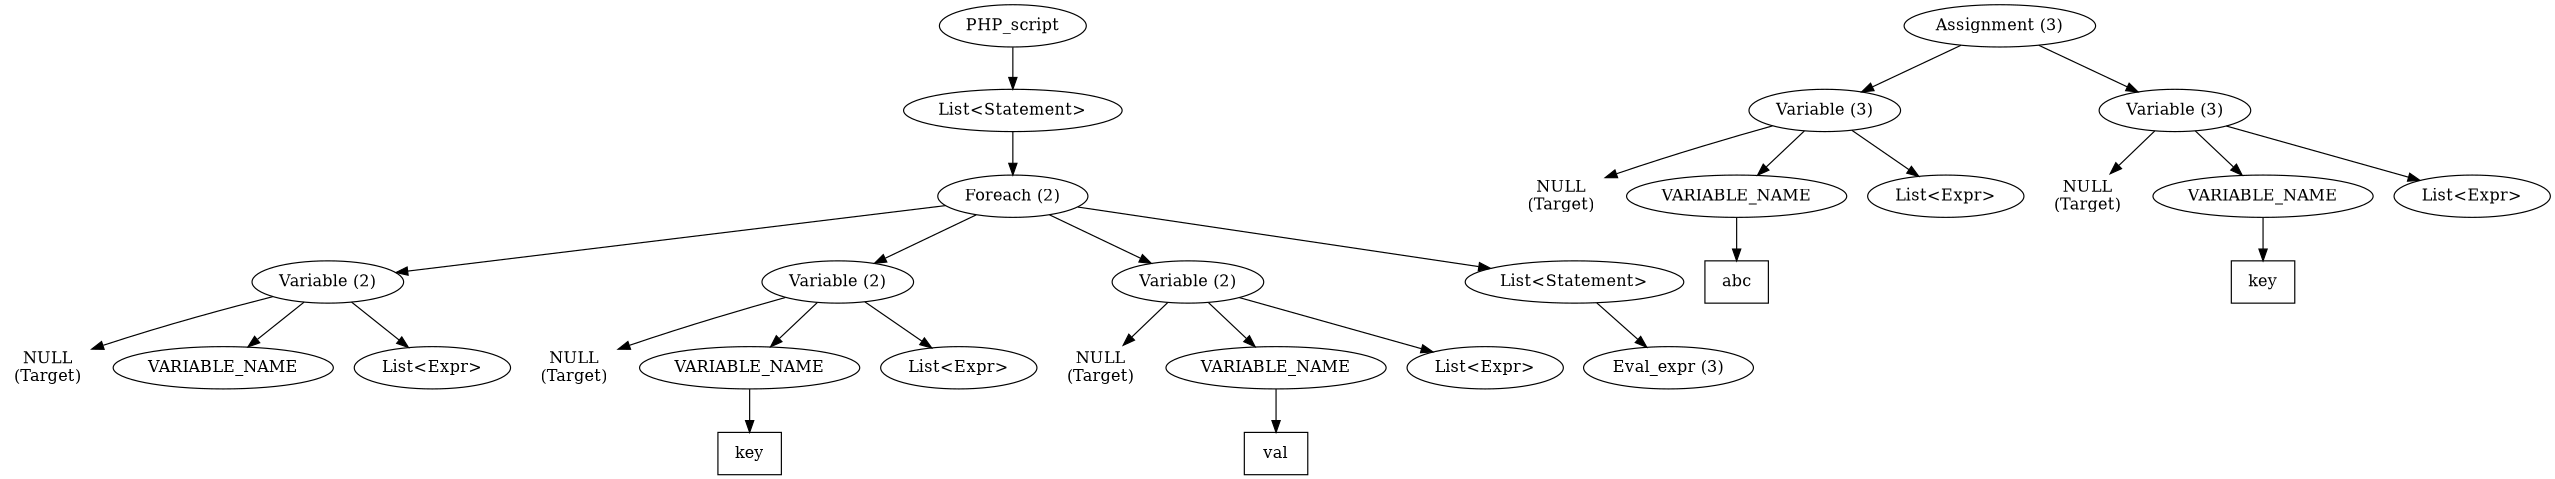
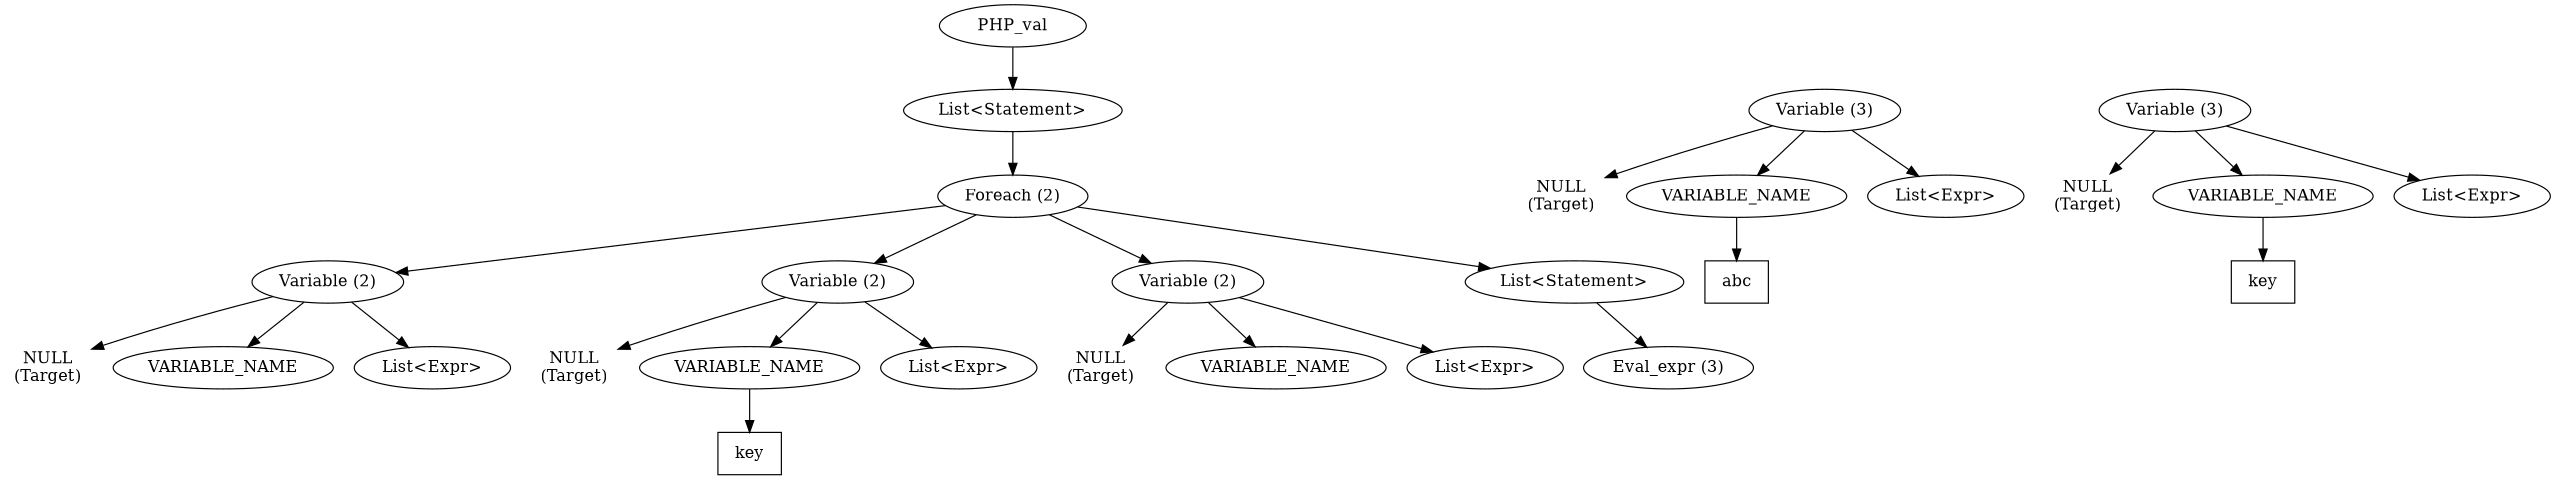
(1013, 26) -> (1013, 26)
(2000, 26) -> none
(1276, 454) -> none
